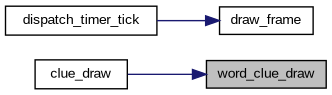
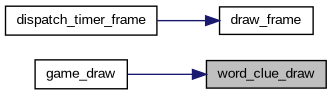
(81, 21) -> (81, 21)
(81, 74) -> (81, 74)
